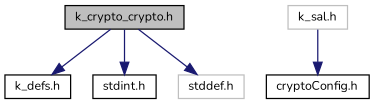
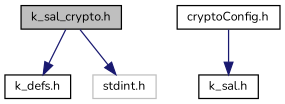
(125, 17) -> (71, 17)
(318, 17) -> (229, 87)
(318, 46) -> (229, 46)
(125, 87) -> (125, 87)
(211, 87) -> none
